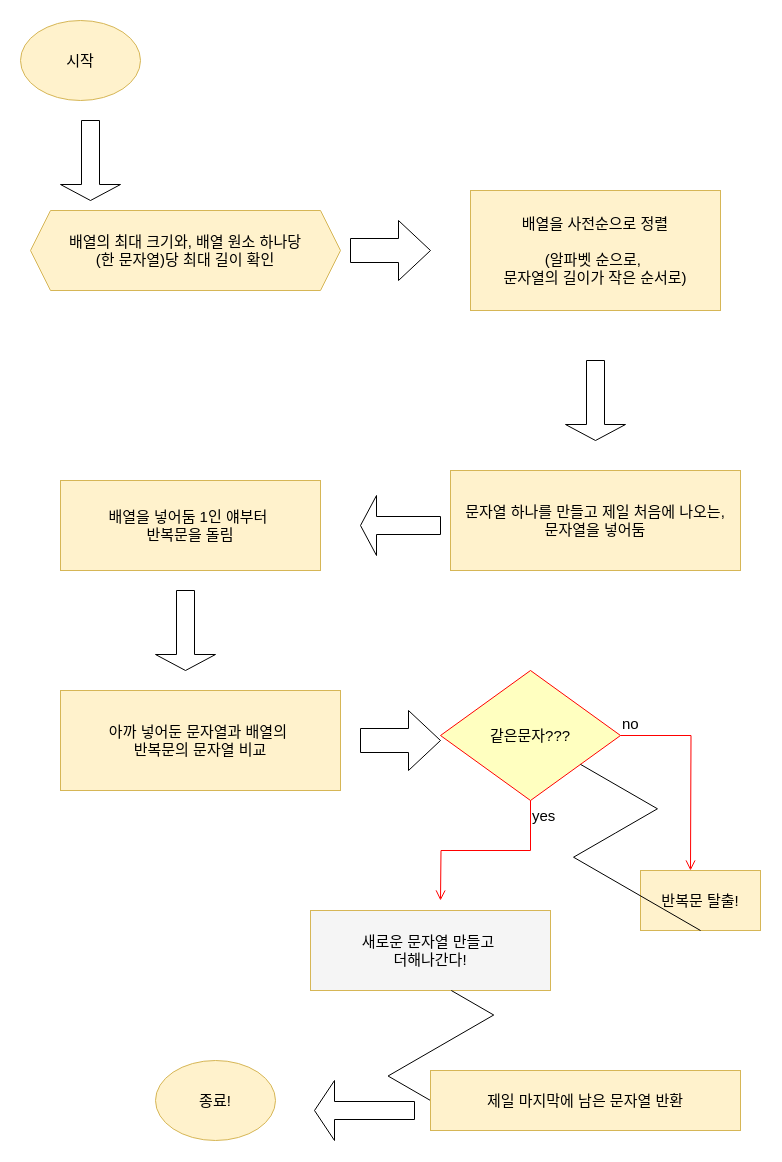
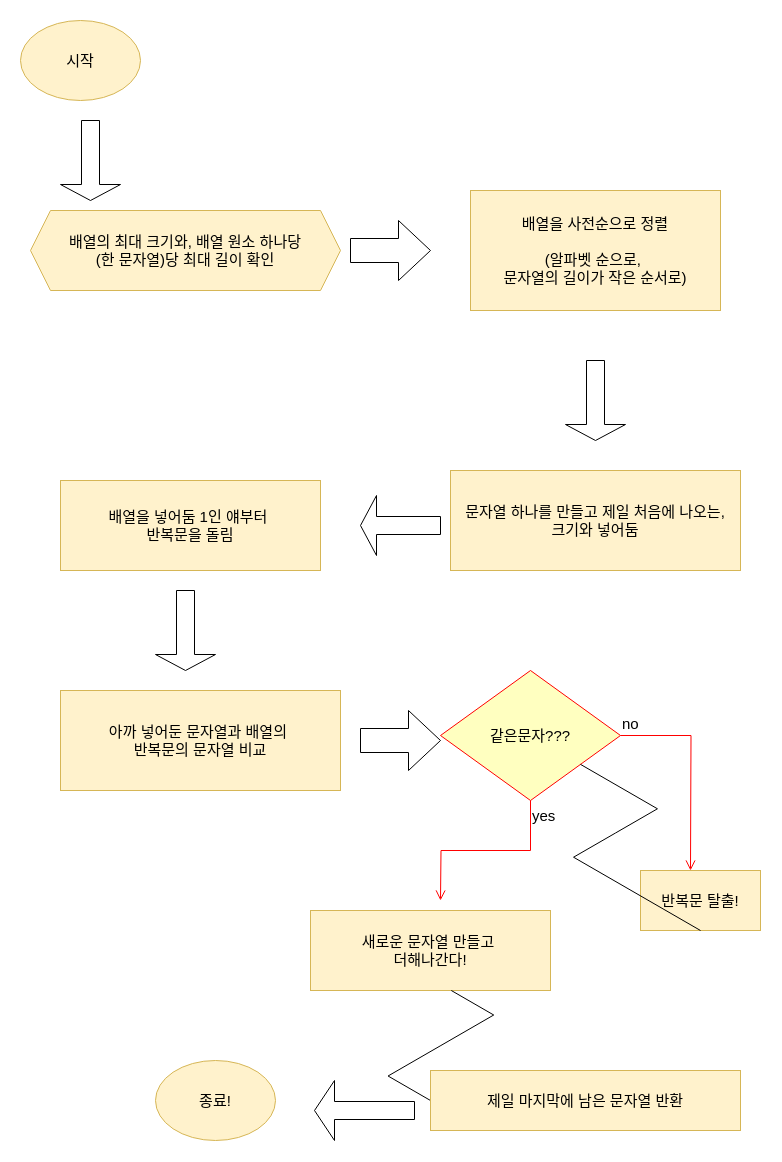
(596, 521) -> (596, 521)
(431, 951) -> (431, 951)
